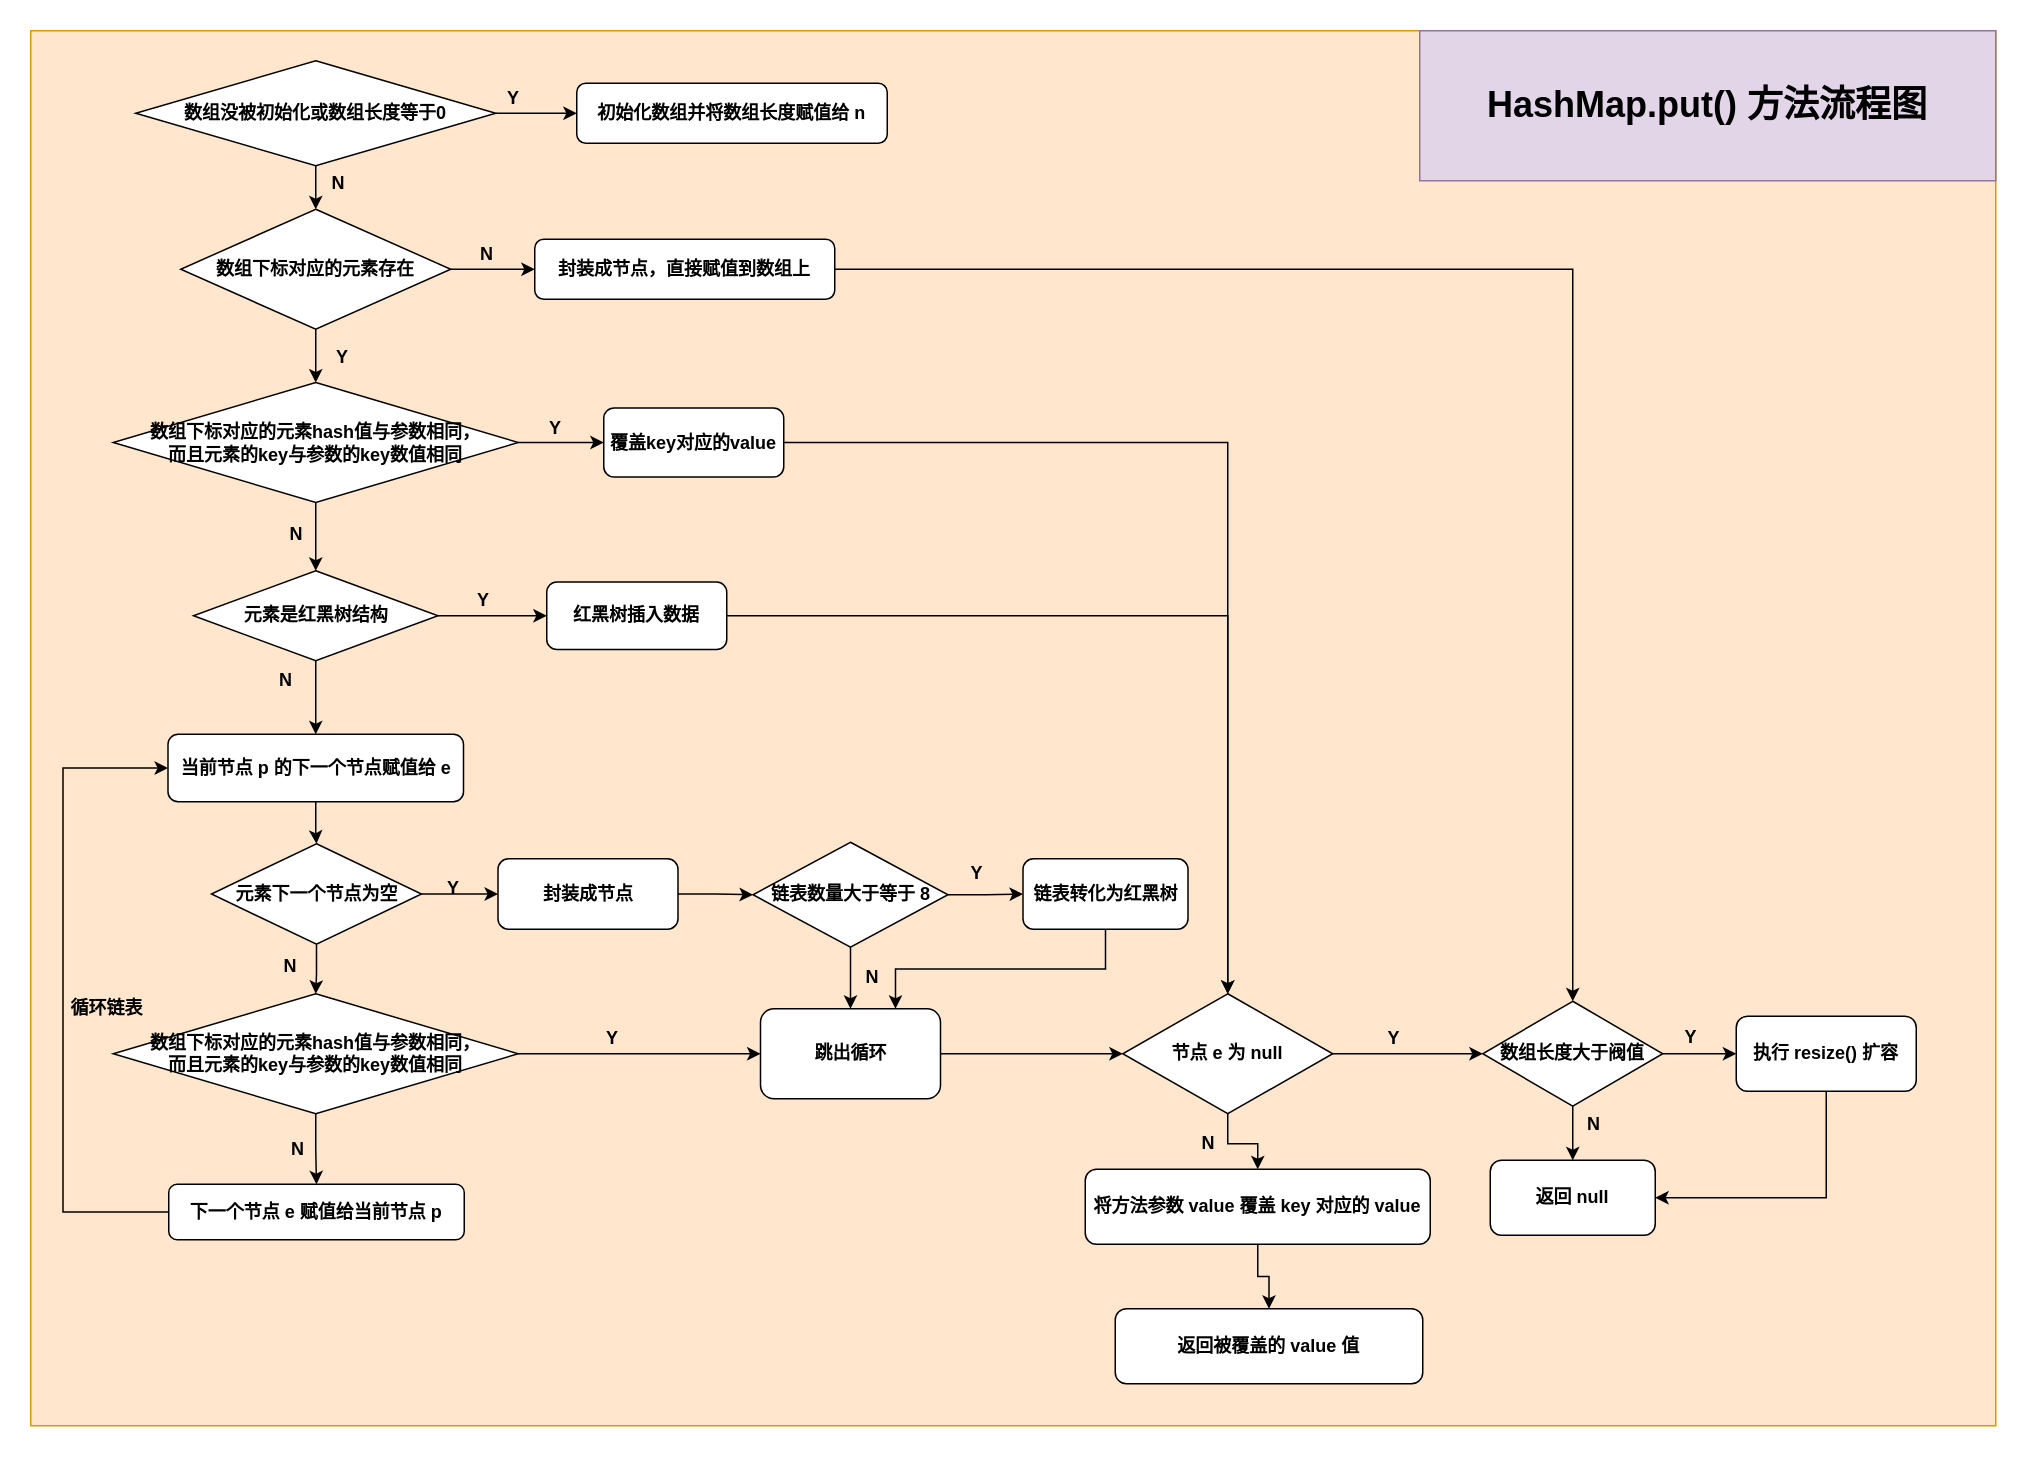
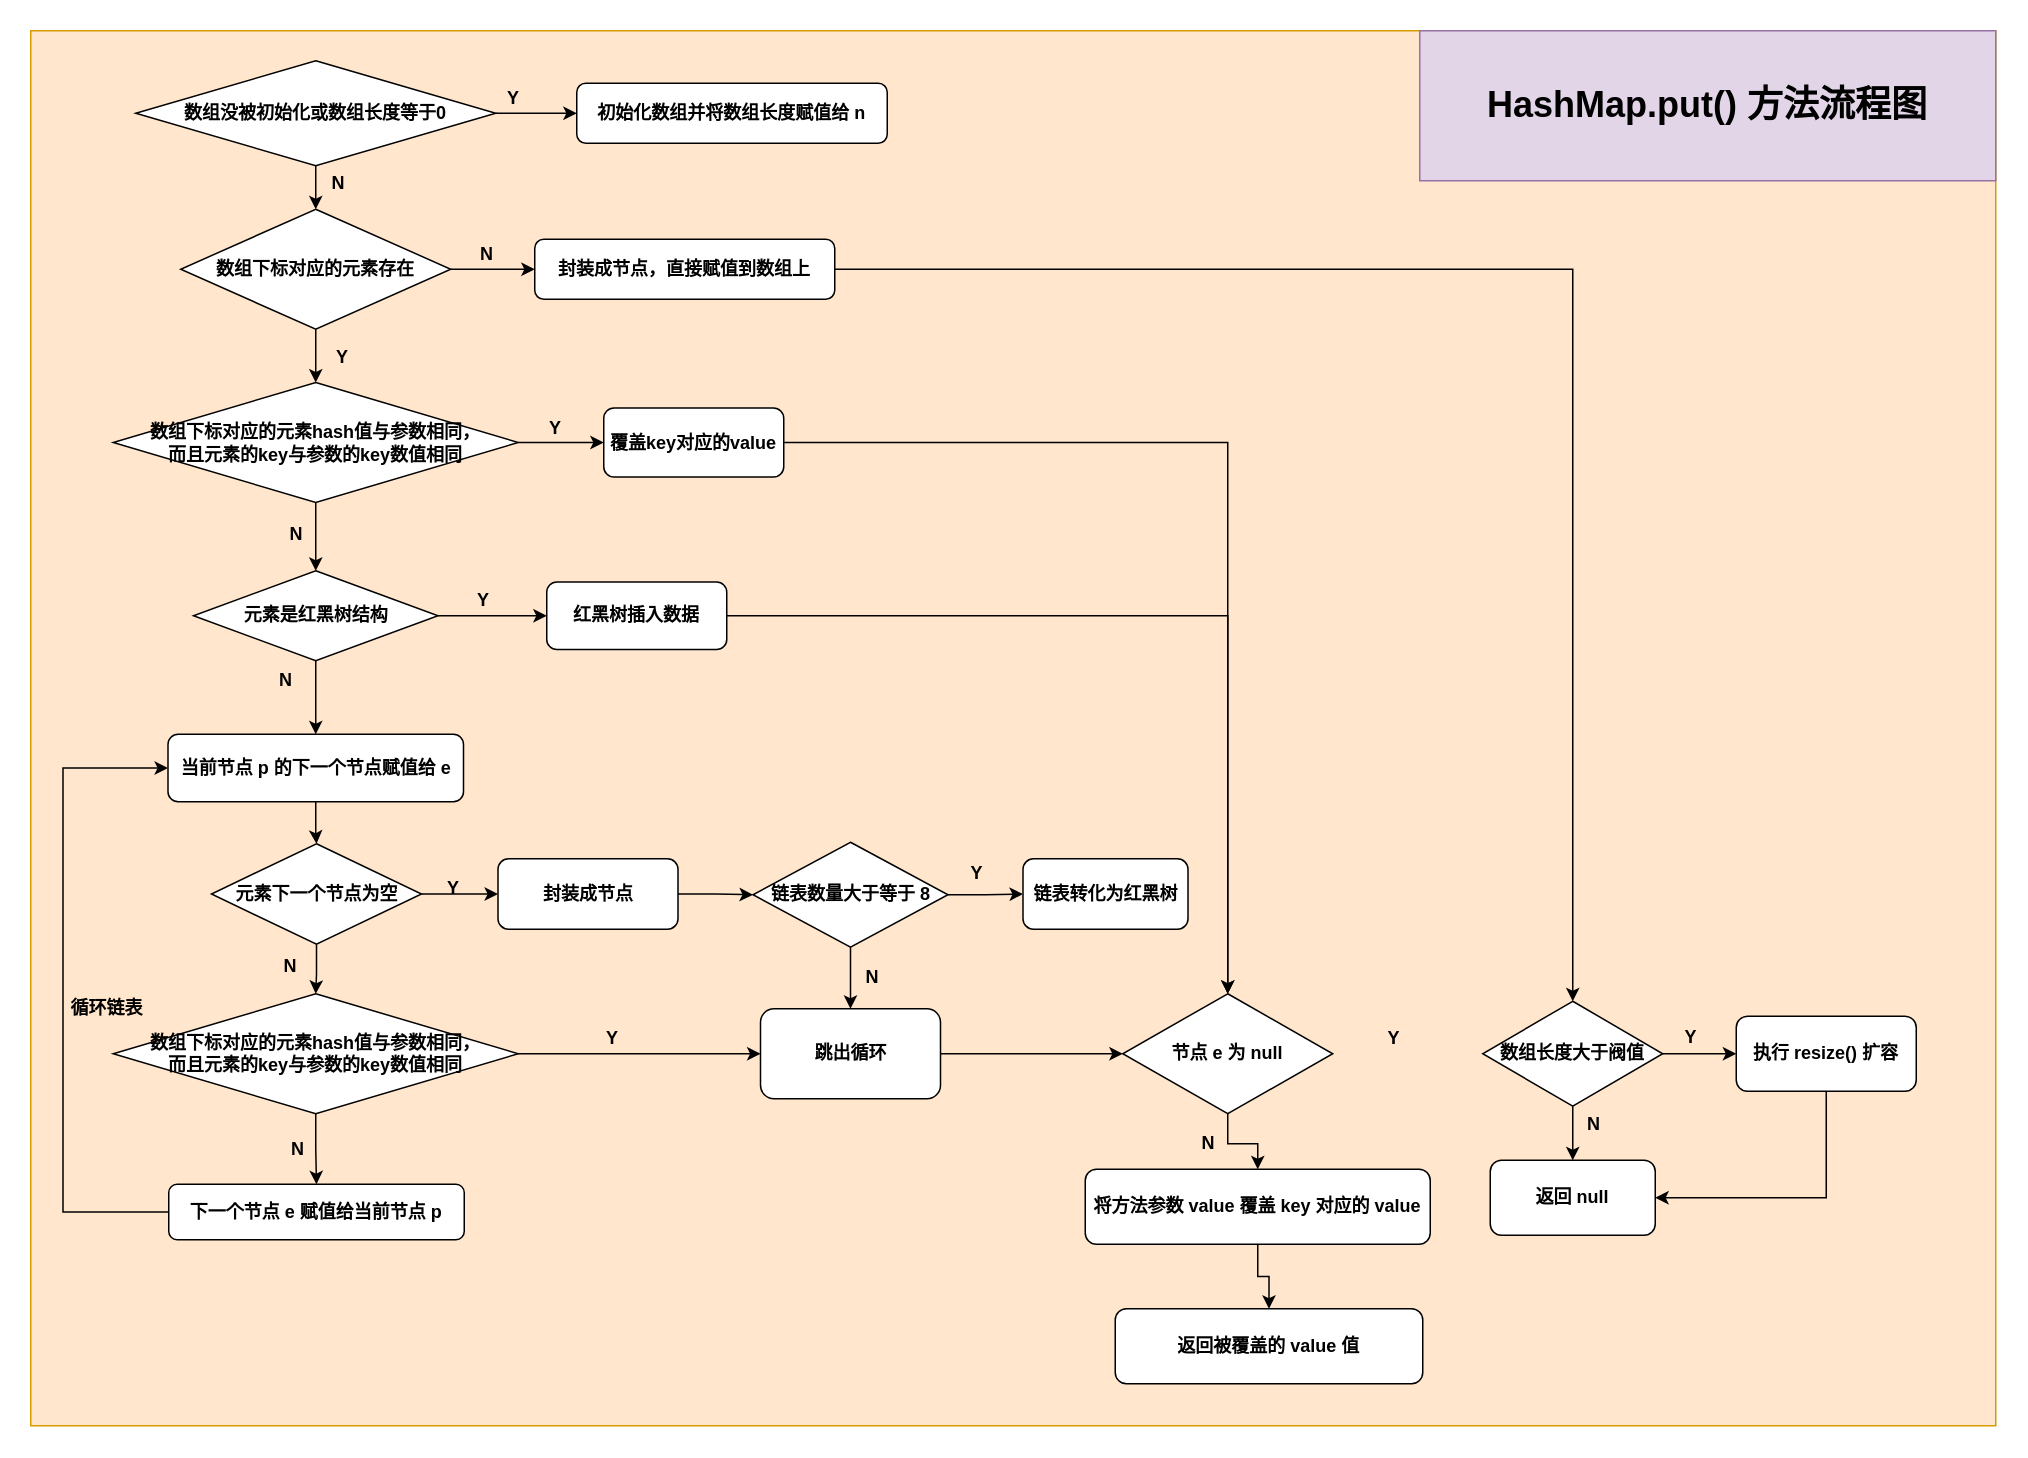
(1006, 969) -> none
(1403, 1054) -> none
